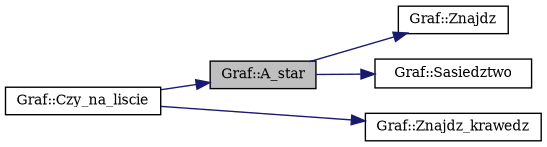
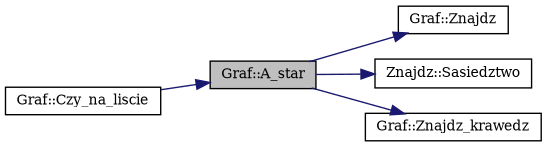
(453, 73) -> (453, 73)
(256, 113) -> (351, 99)
